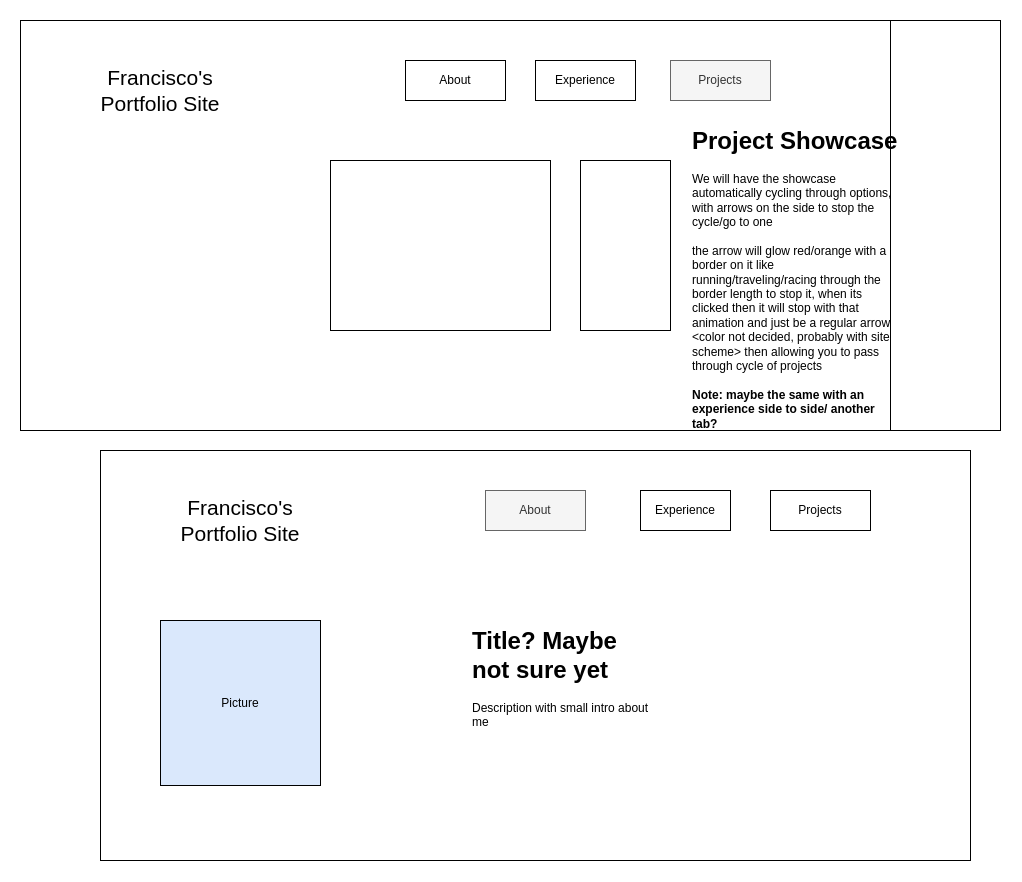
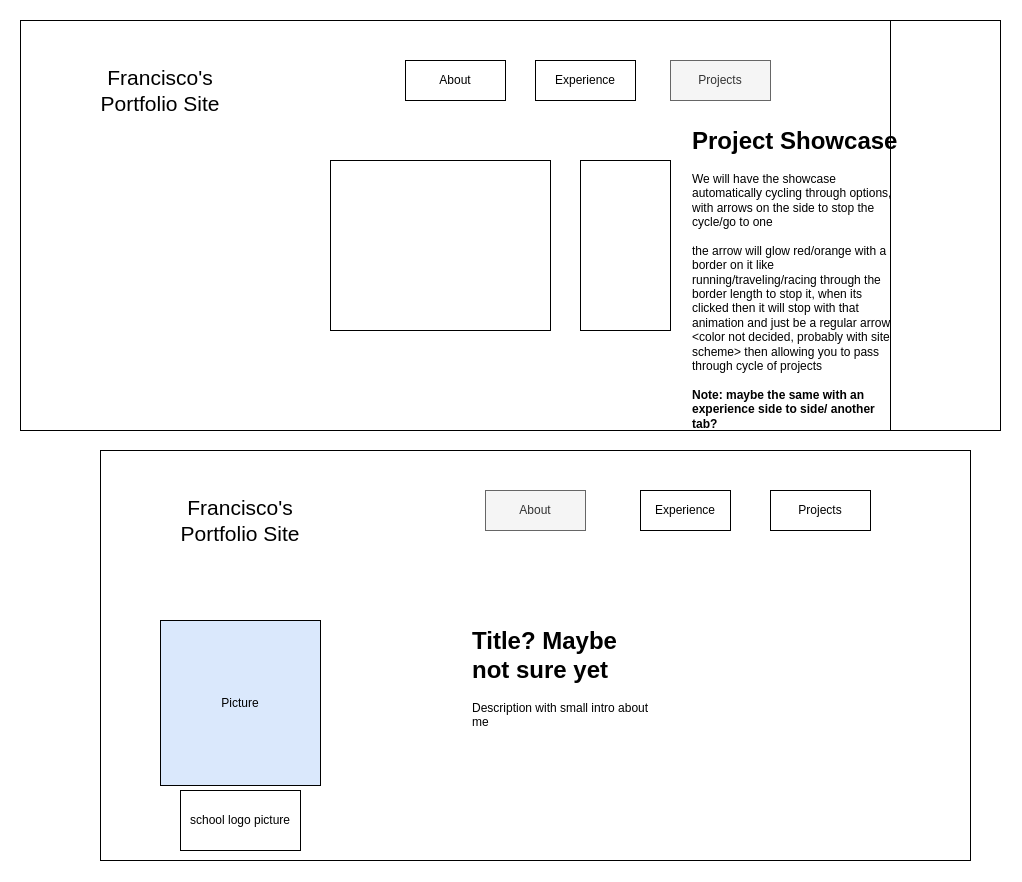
none -> (241, 821)
